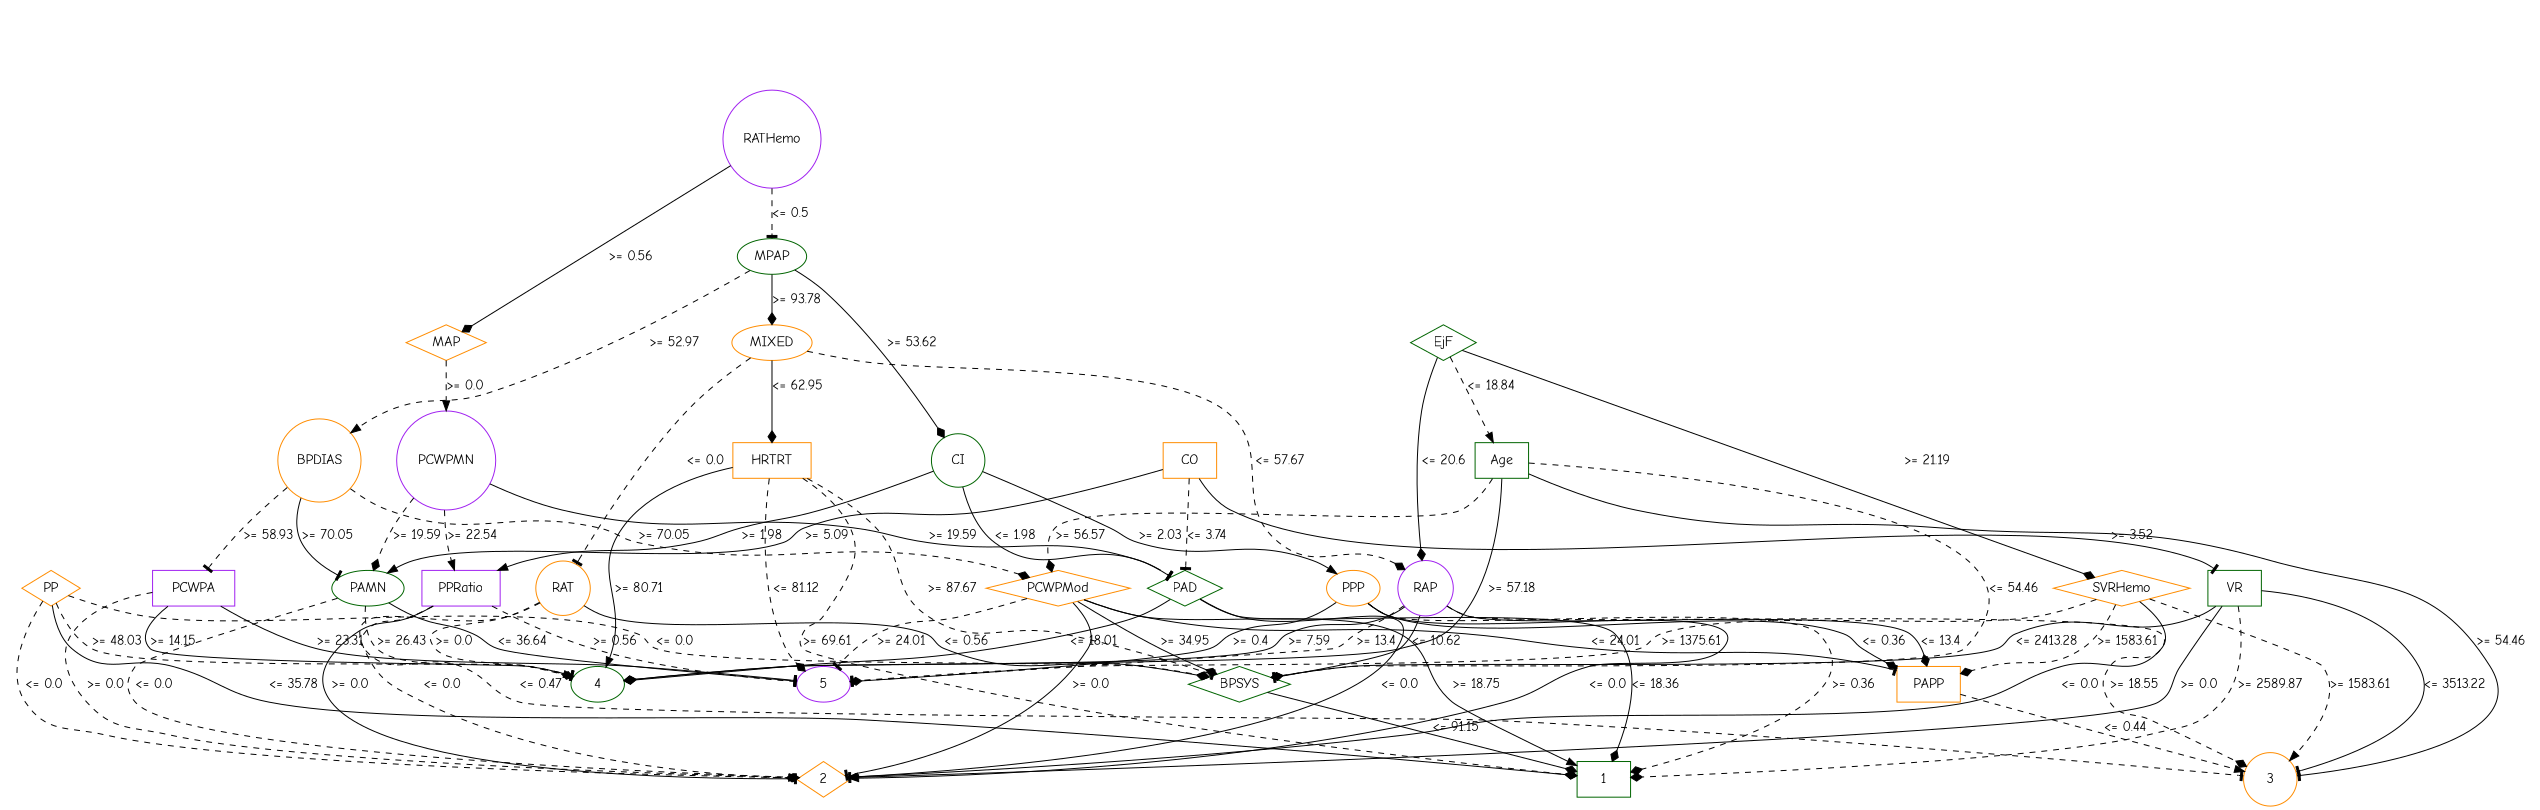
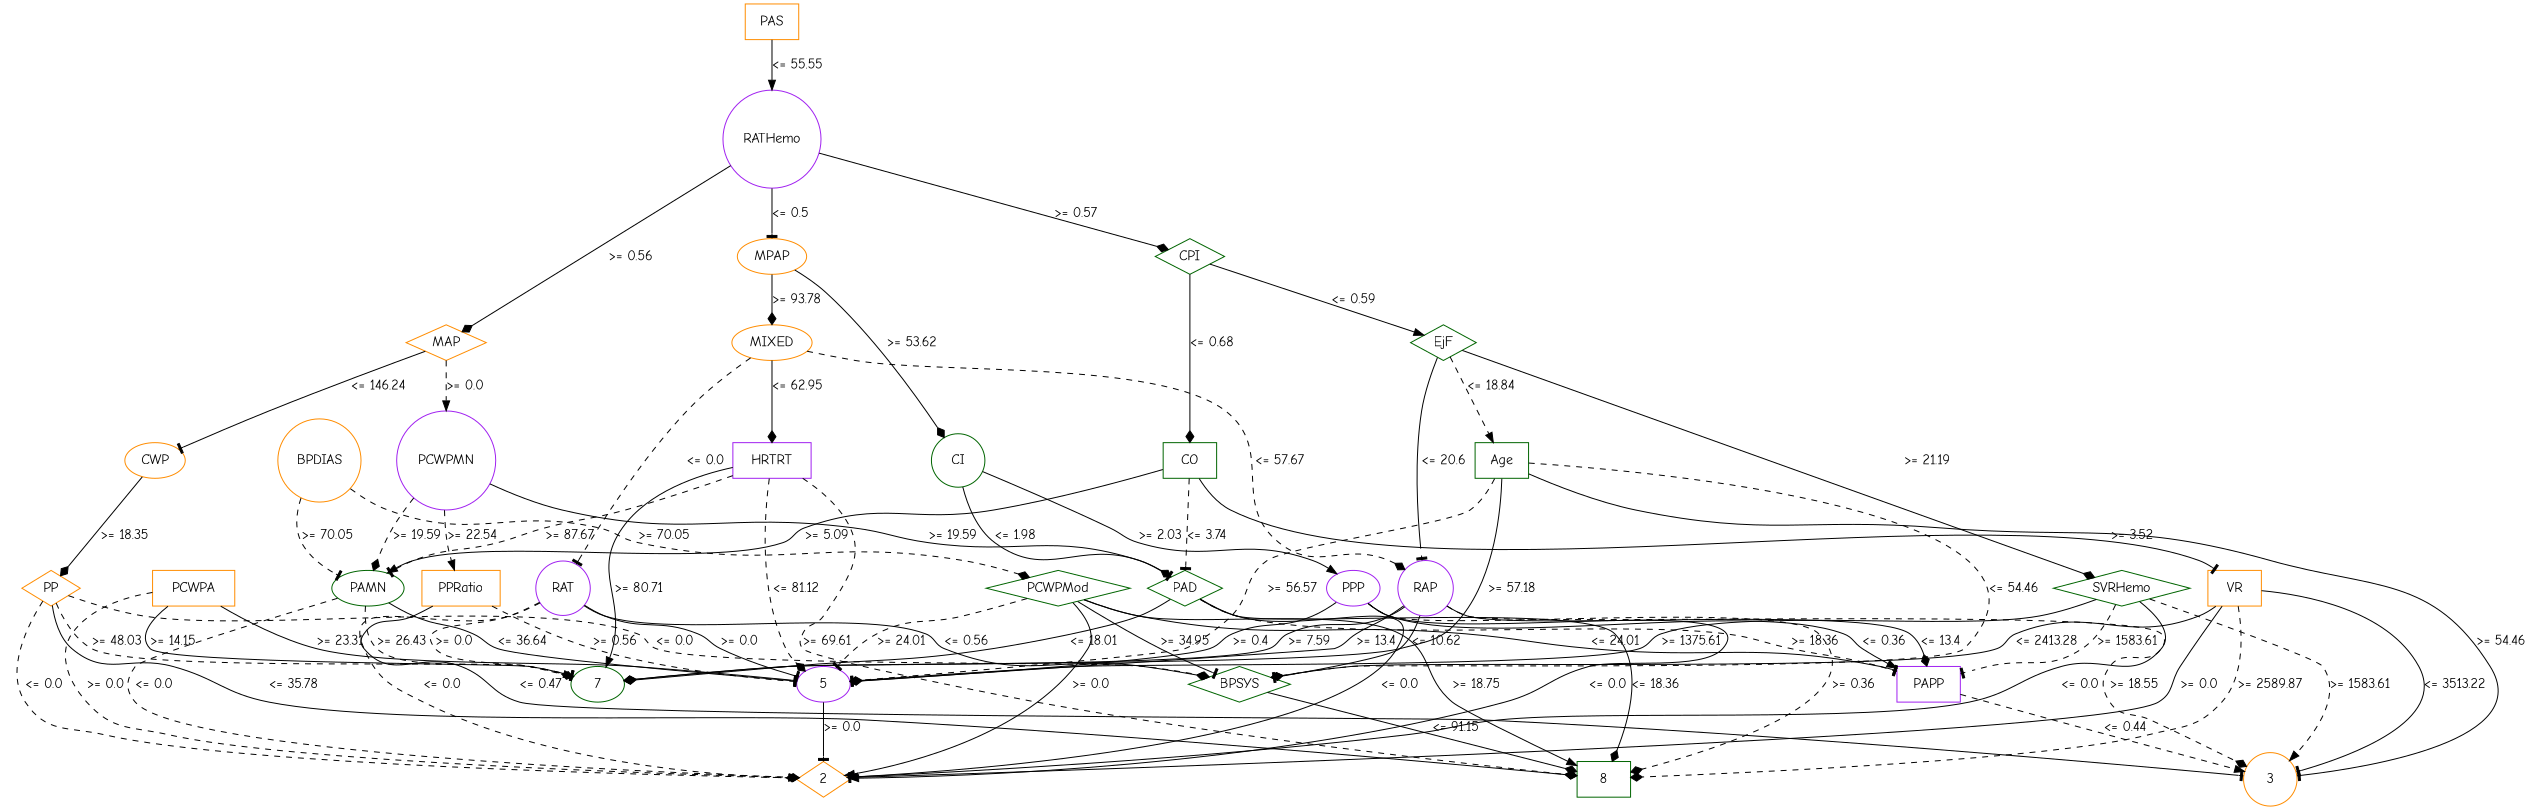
none -> (772, 22)
(772, 211) -> (772, 211)
(772, 256) -> (772, 256)
none -> (1190, 256)
(560, 366) -> none
(1418, 452) -> (1418, 452)
none -> (155, 460)
(772, 460) -> (772, 460)
(1190, 460) -> (1190, 460)
(1275, 515) -> (1206, 636)
(246, 525) -> none
(842, 527) -> (842, 527)
(723, 534) -> none
(302, 543) -> (302, 543)
(194, 588) -> (194, 588)
(461, 588) -> (461, 588)
(563, 588) -> (563, 588)
(1058, 588) -> (1058, 588)
(1353, 588) -> (1353, 588)
(2122, 588) -> (2122, 588)
(2235, 588) -> (2235, 588)
(1631, 624) -> (1631, 624)
none -> (1651, 630)
none -> (692, 632)
(975, 633) -> (545, 528)
(1143, 640) -> (1143, 640)
(1574, 657) -> (1574, 657)
(2056, 660) -> (2056, 660)
(1136, 663) -> (1136, 663)
(598, 684) -> (598, 684)
(1929, 684) -> (1929, 684)
(1248, 718) -> (1248, 718)
(1007, 722) -> (1007, 722)
(441, 751) -> (823, 729)
(1604, 779) -> (1604, 779)
